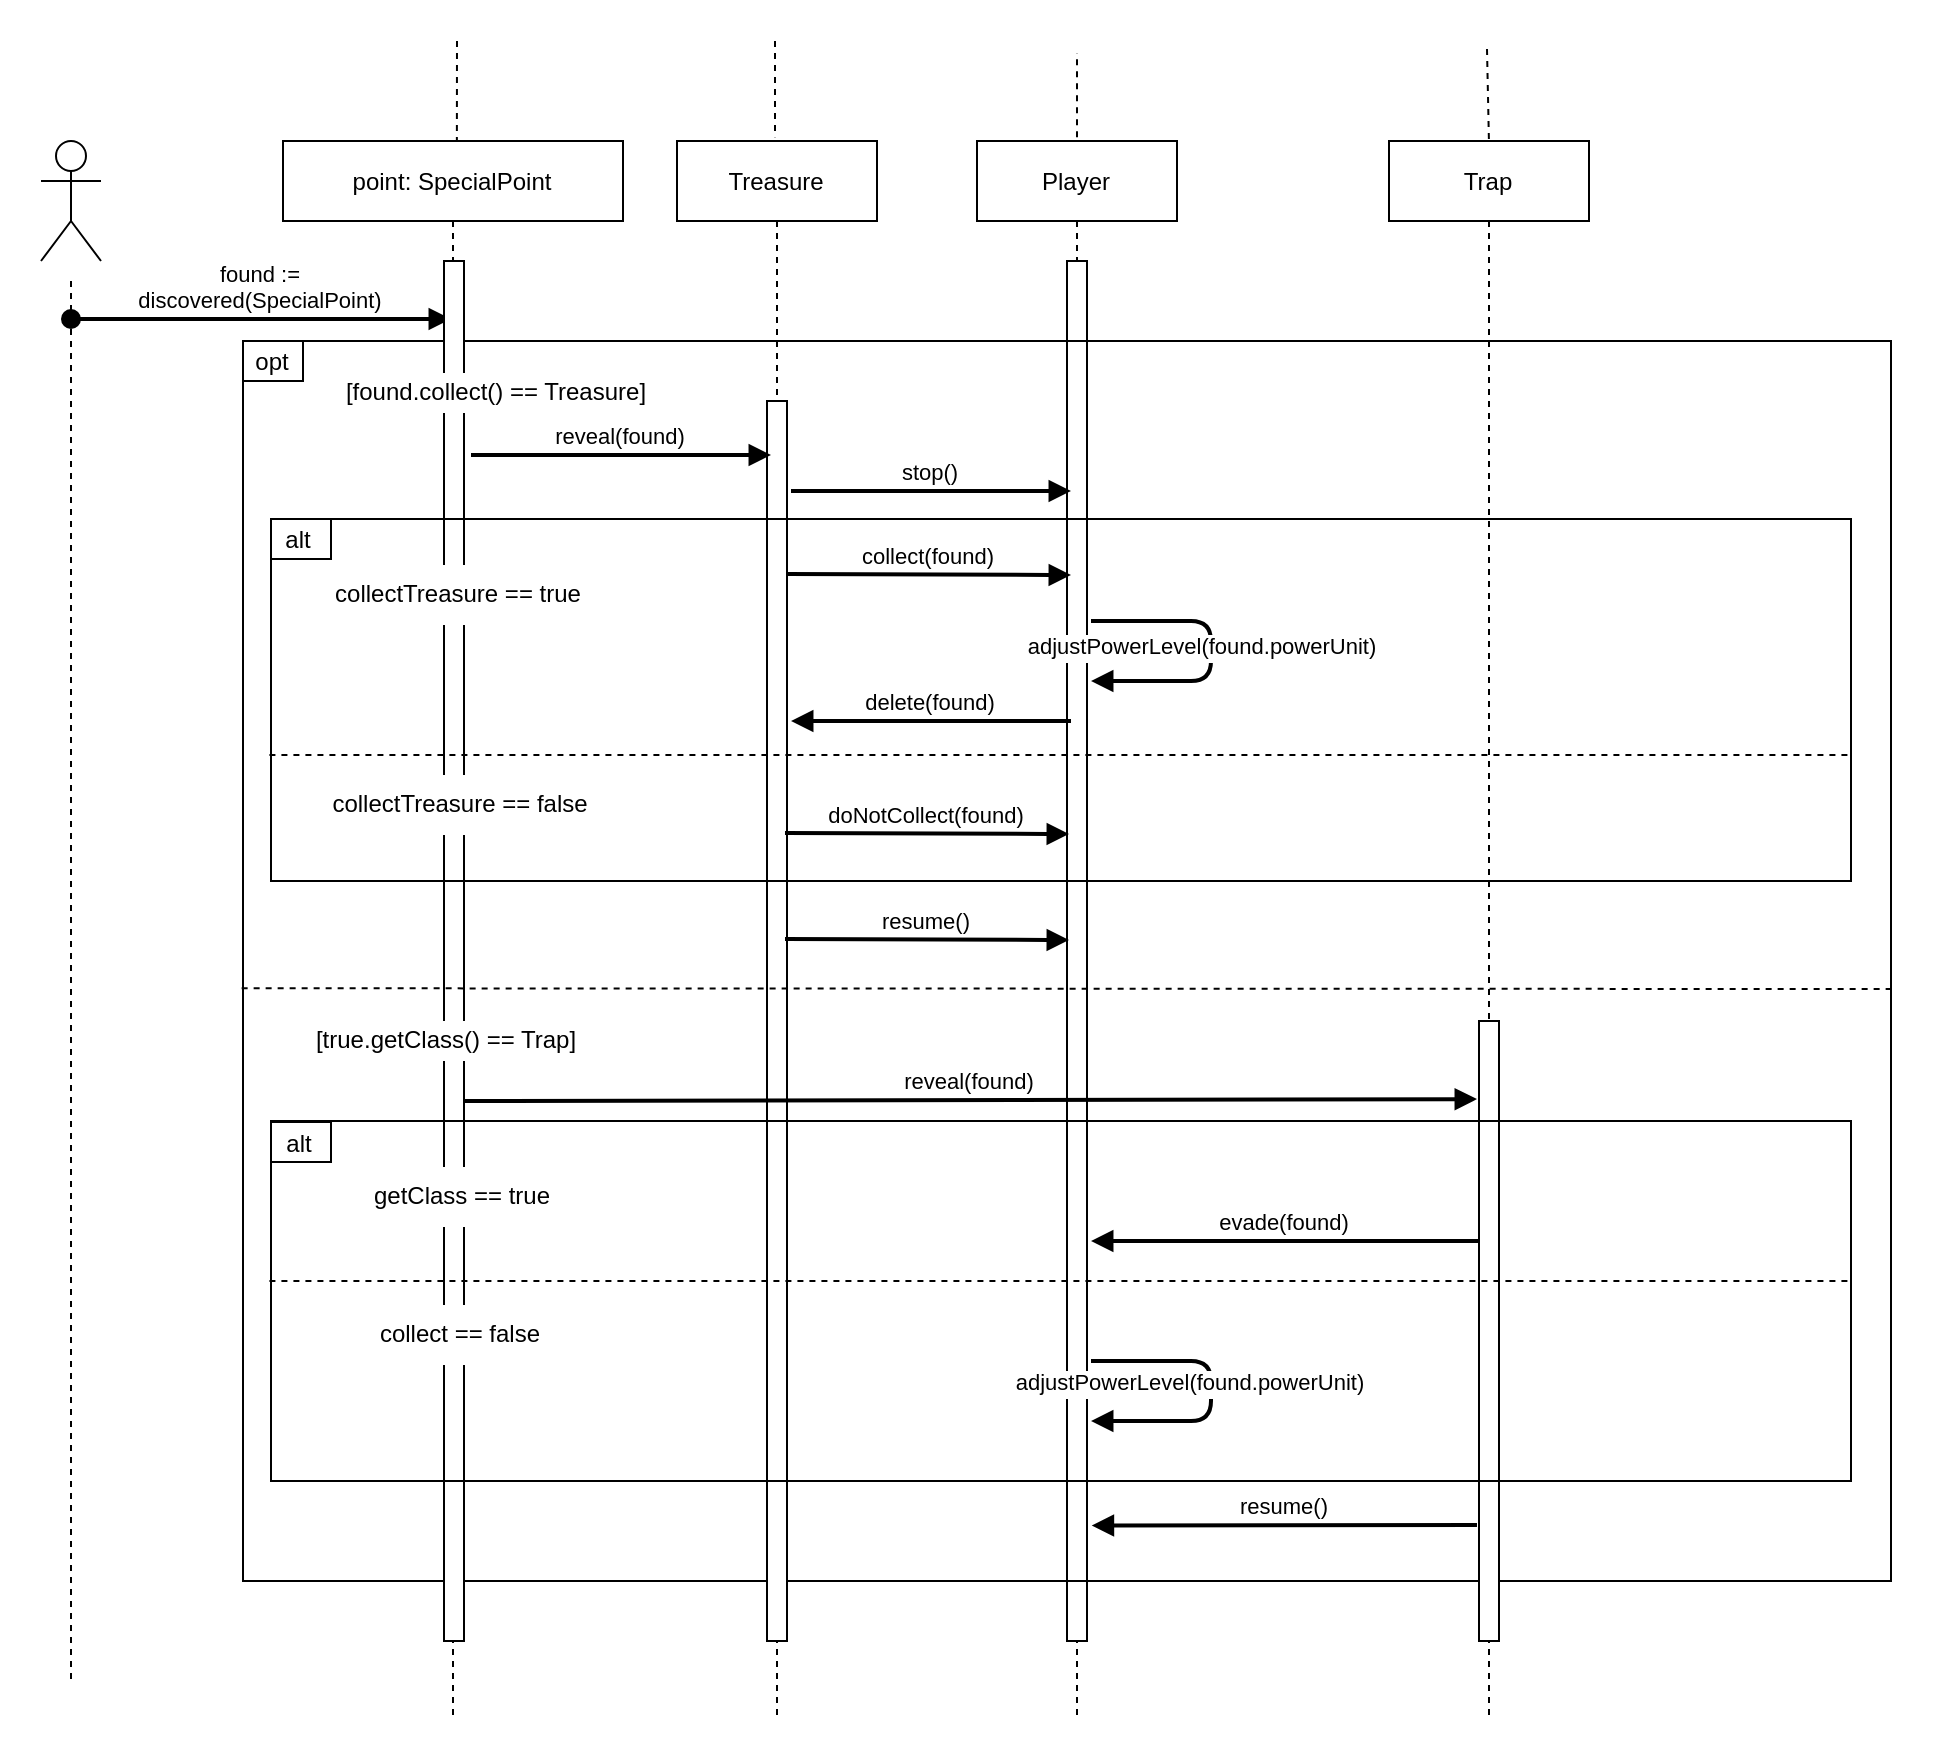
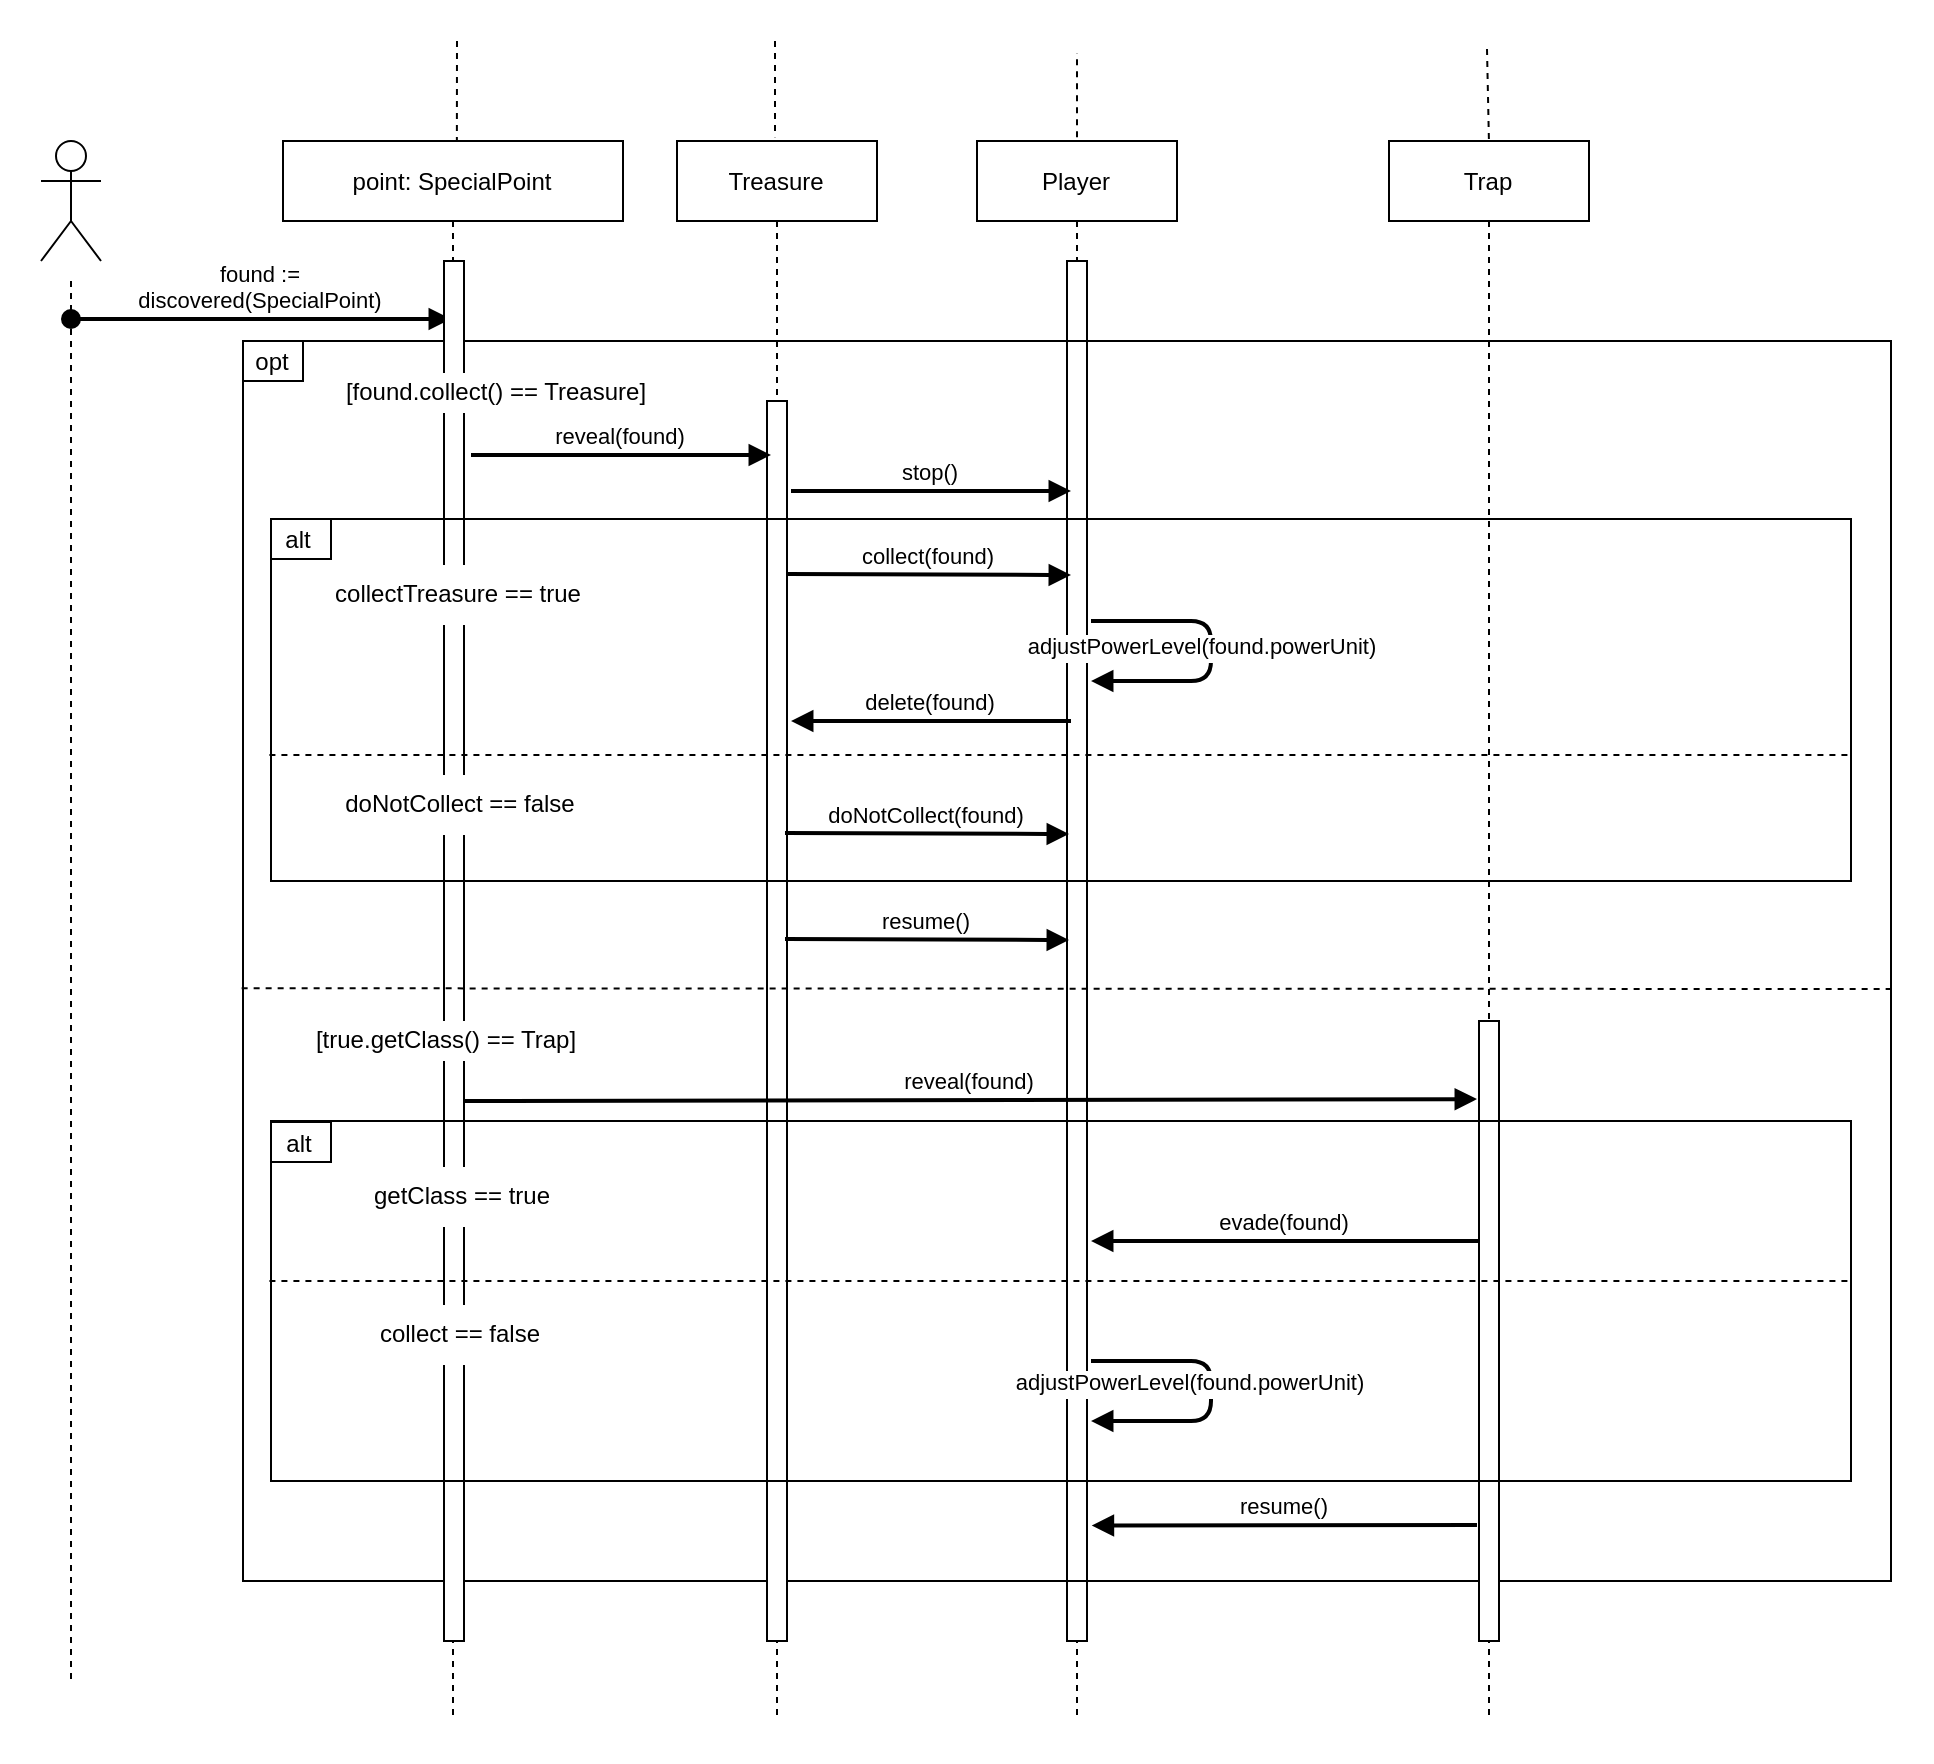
(461, 805) -> (461, 805)
